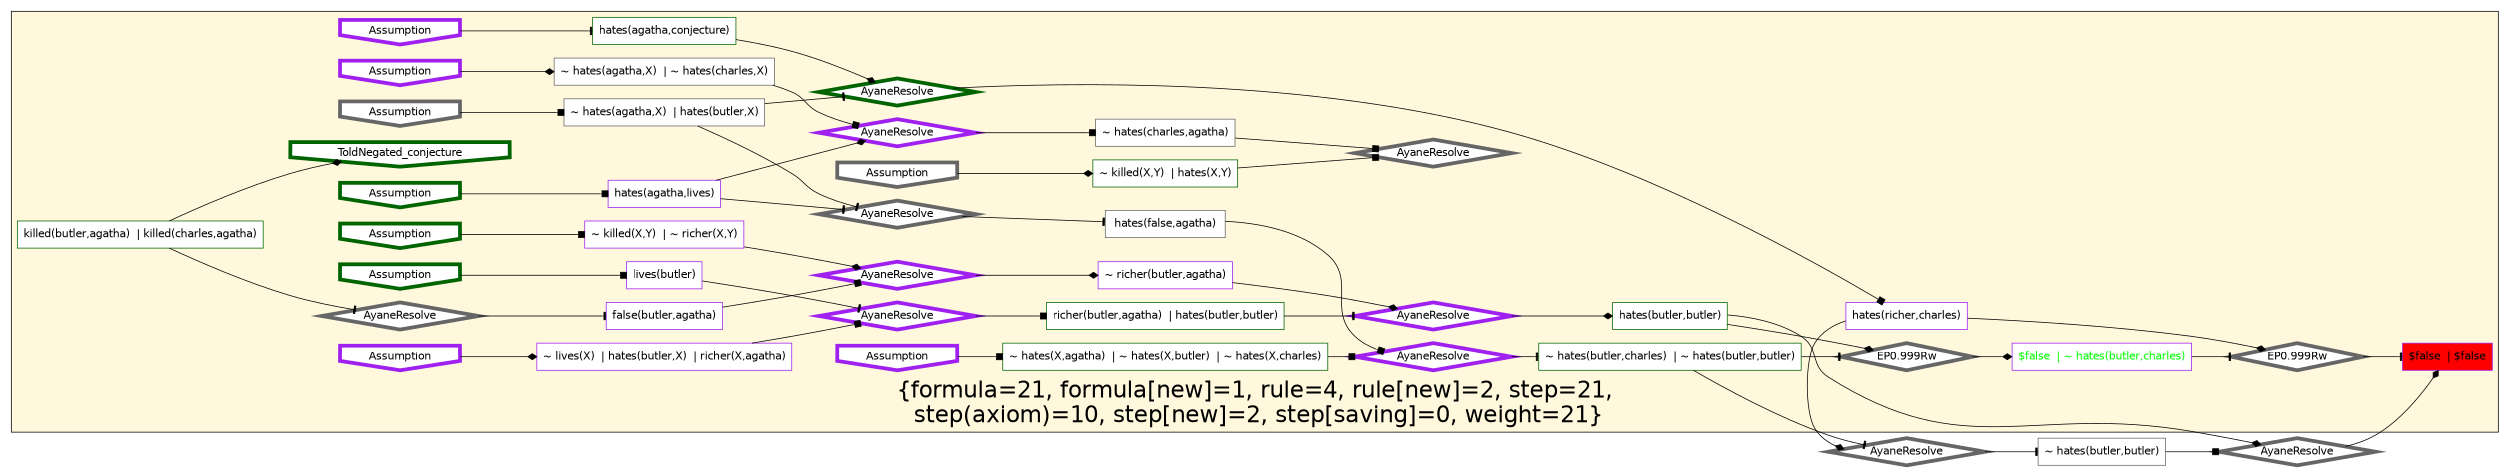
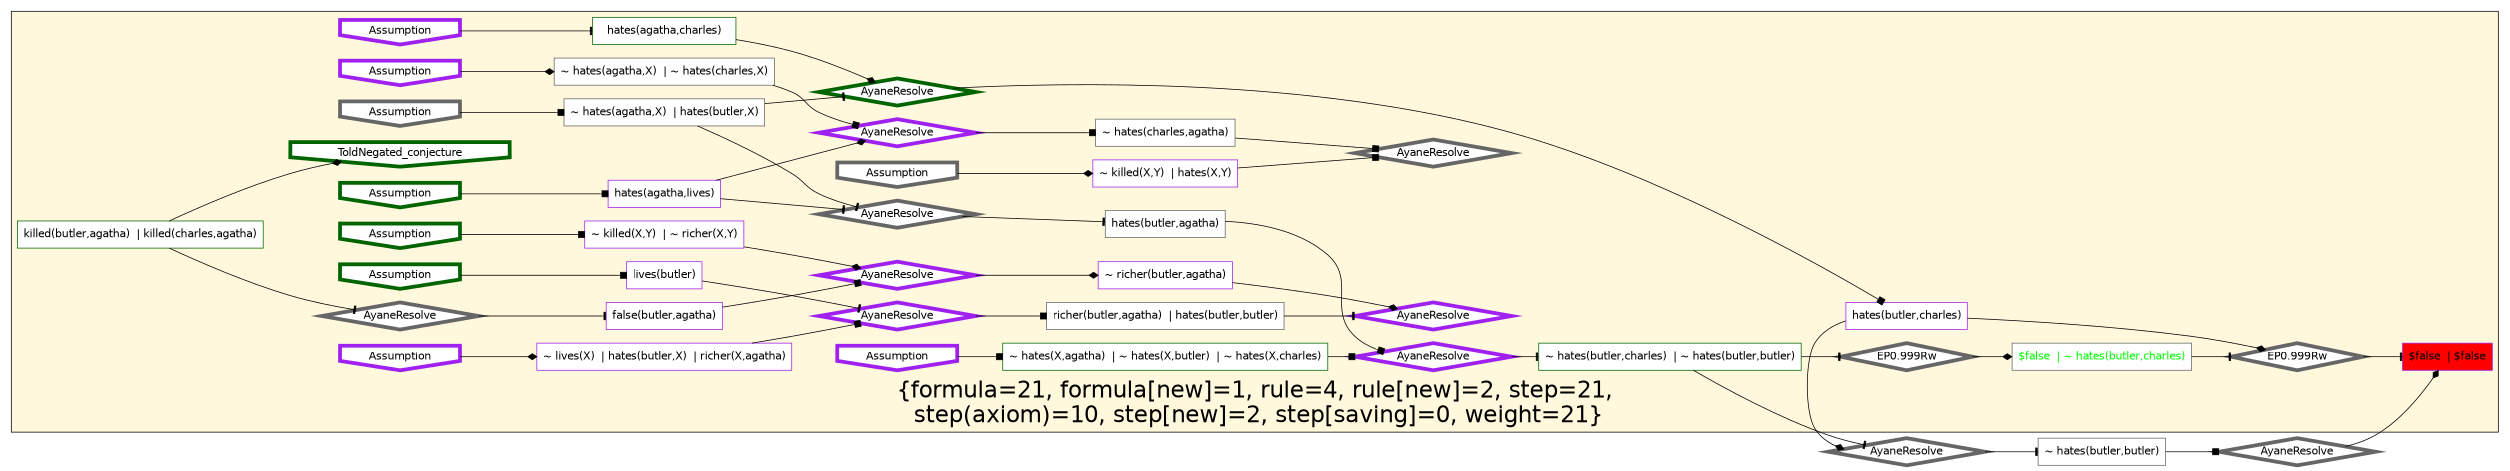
(664, 31) -> (664, 31)
(1165, 173) -> (1165, 173)
(1165, 224) -> (1165, 224)
(1165, 316) -> (1165, 316)
(1670, 316) -> none
(1907, 316) -> (1907, 316)
(2102, 357) -> (2102, 357)
